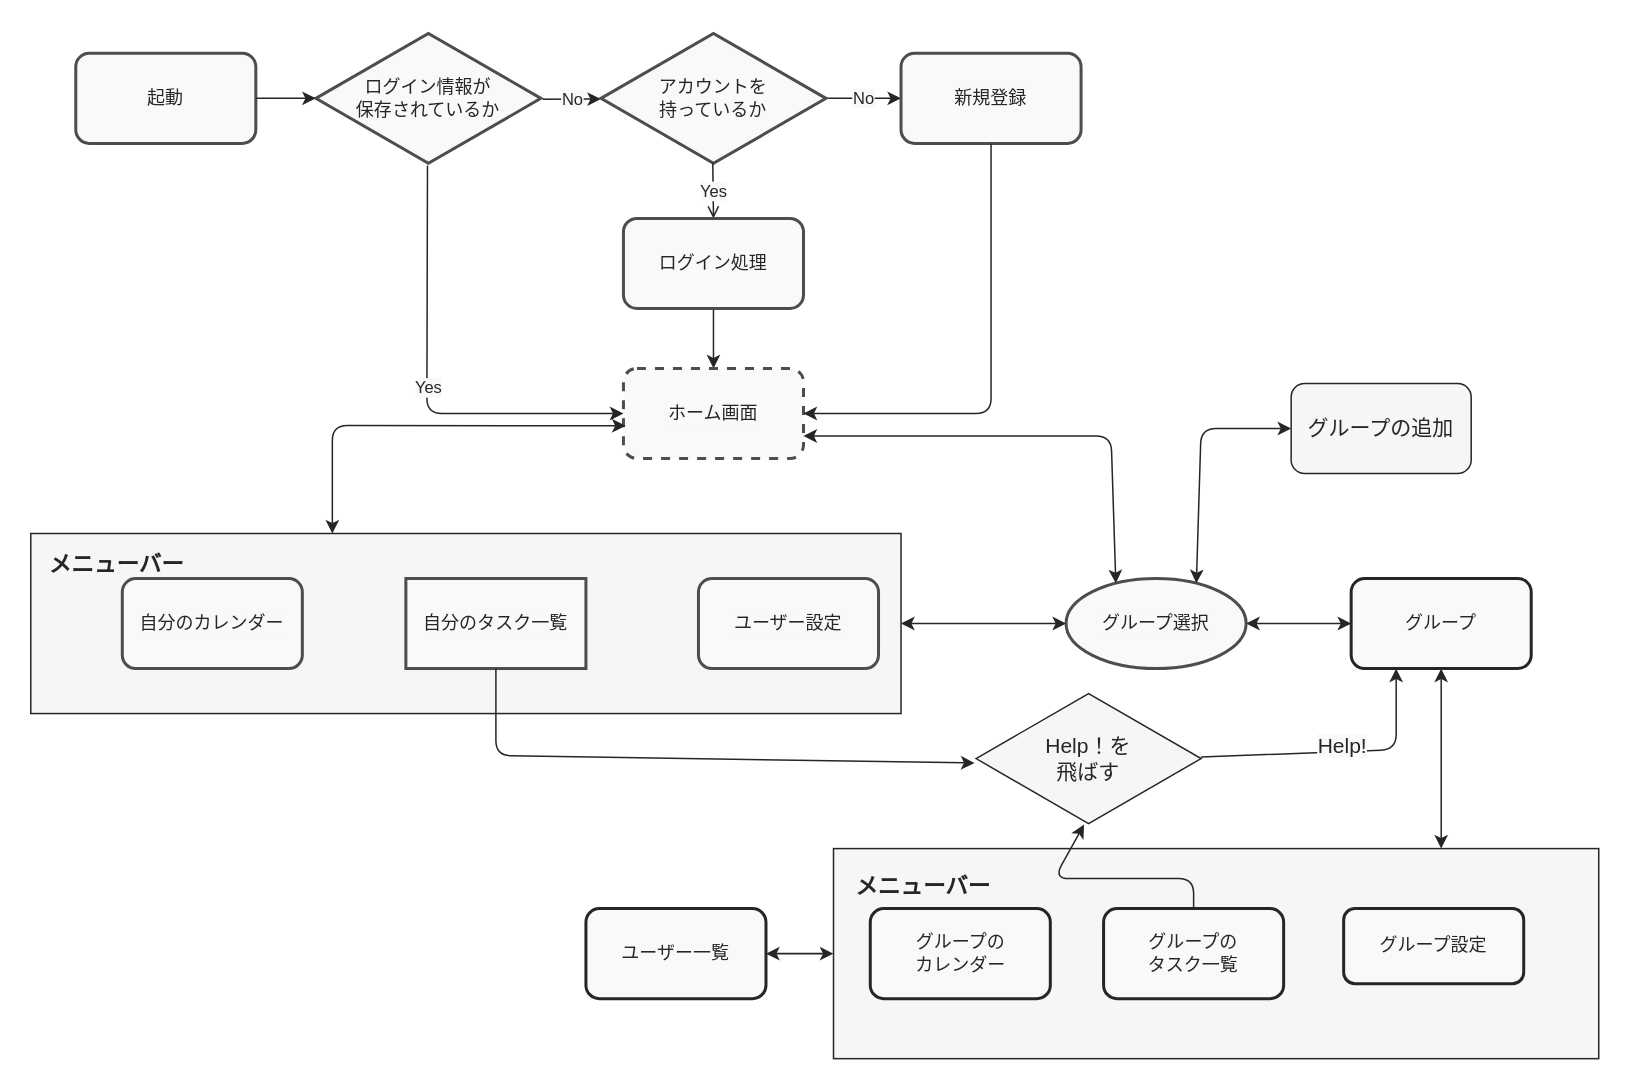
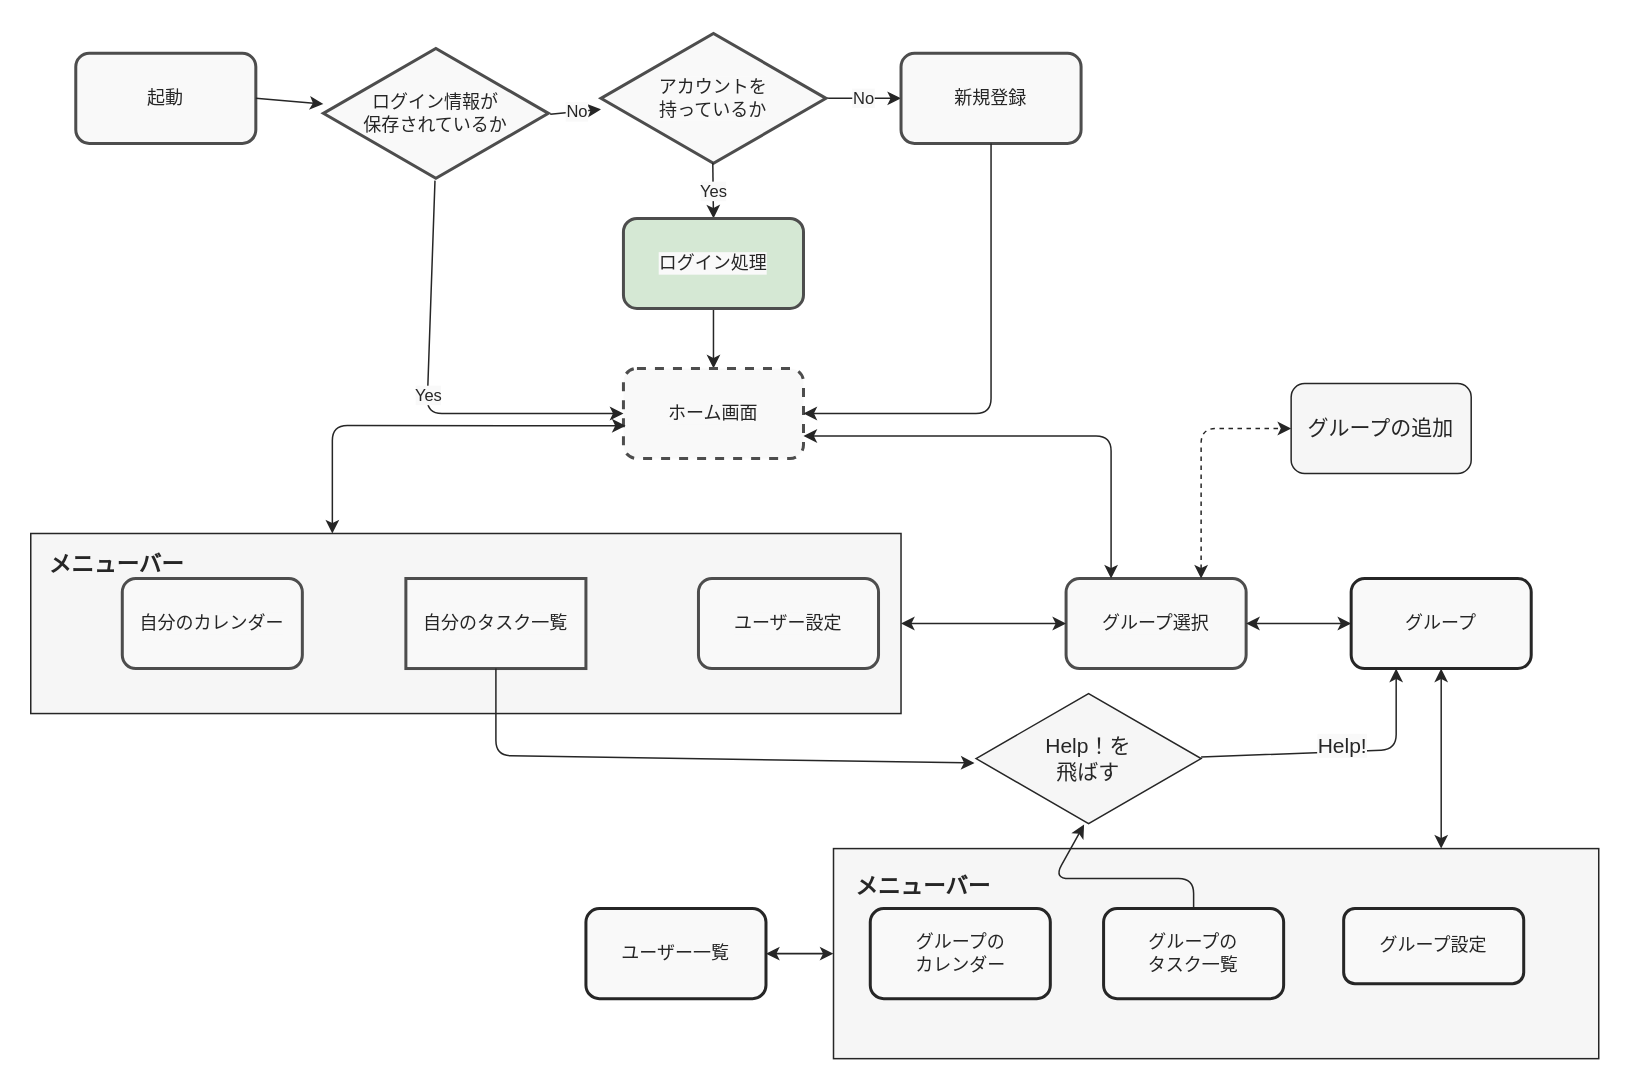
(428, 98) -> (436, 113)
(713, 209) -> (713, 207)
(713, 263) -> (713, 263)
(1200, 466) -> (1201, 463)
(1156, 623) -> (1156, 623)
